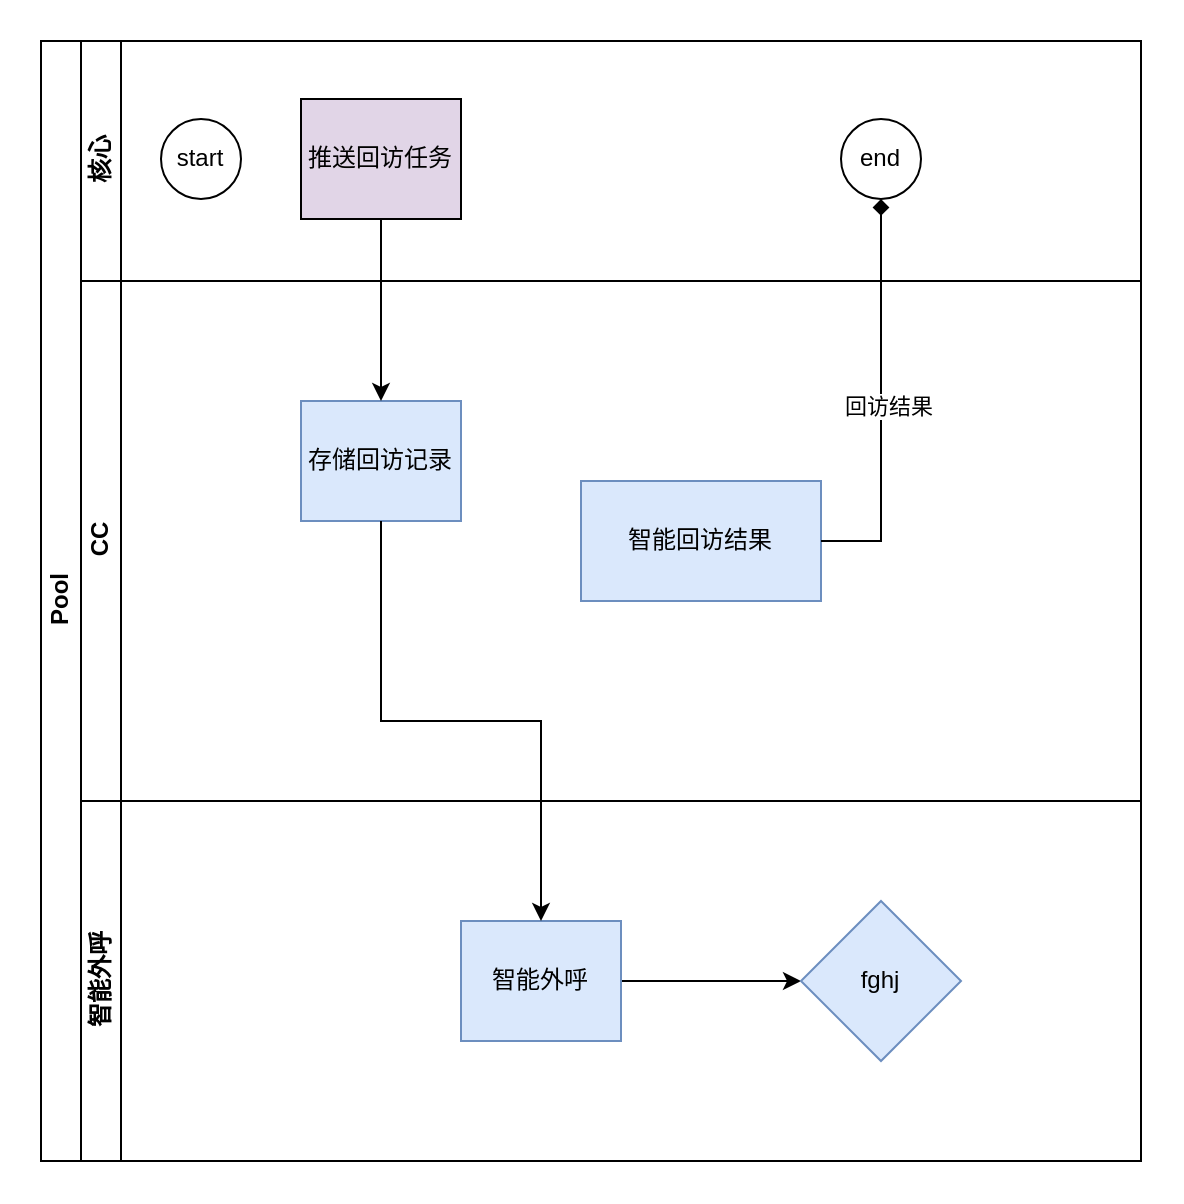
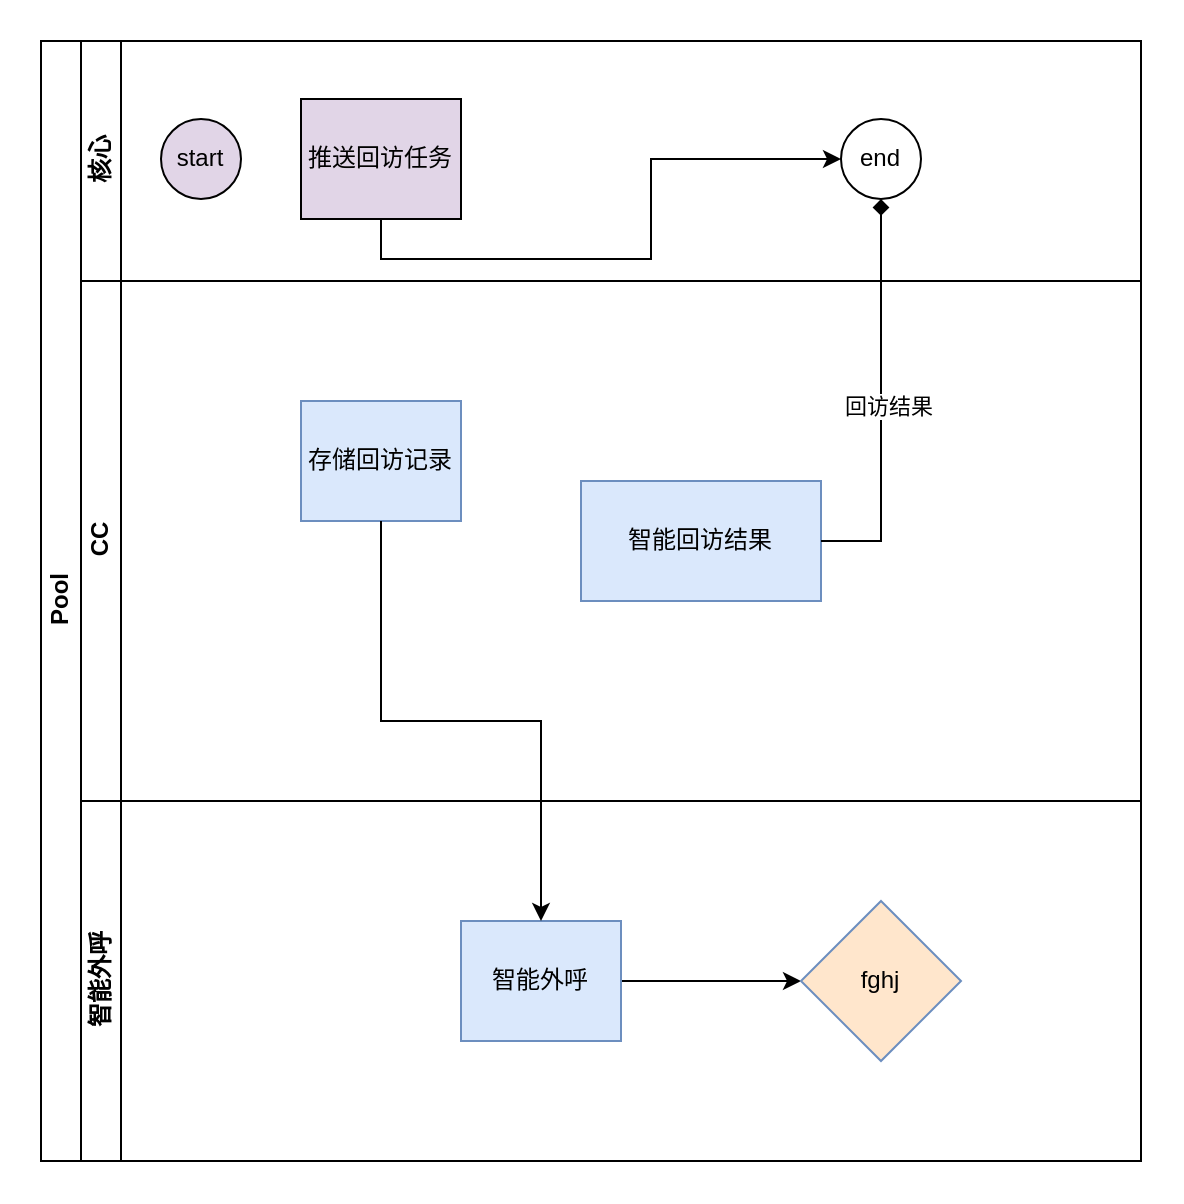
(201, 159) -> (201, 159)
(381, 336) -> (651, 257)
(881, 981) -> (881, 981)
